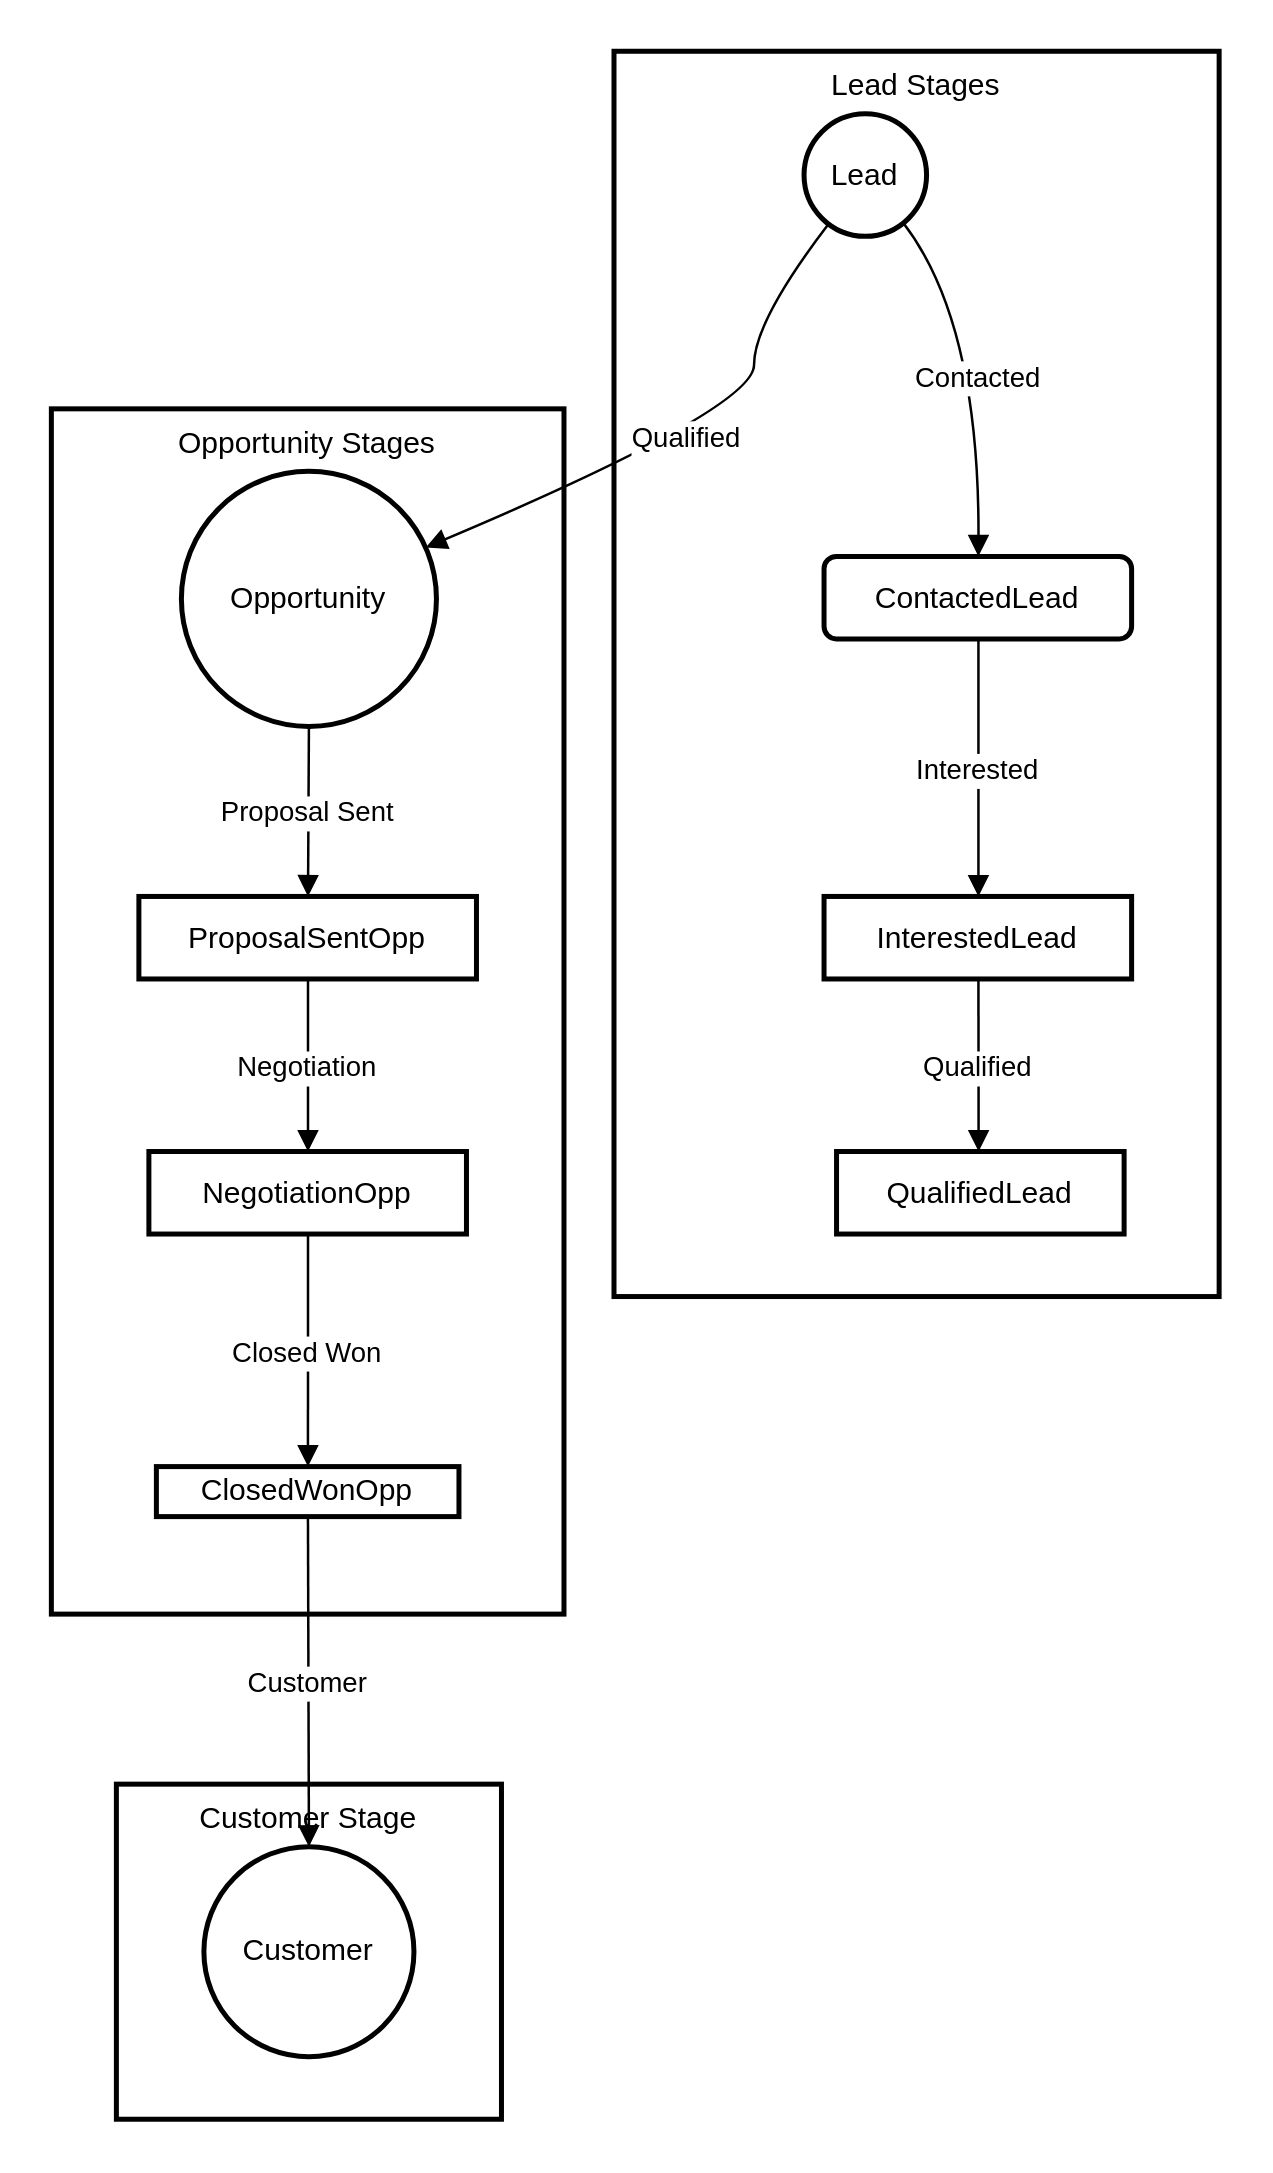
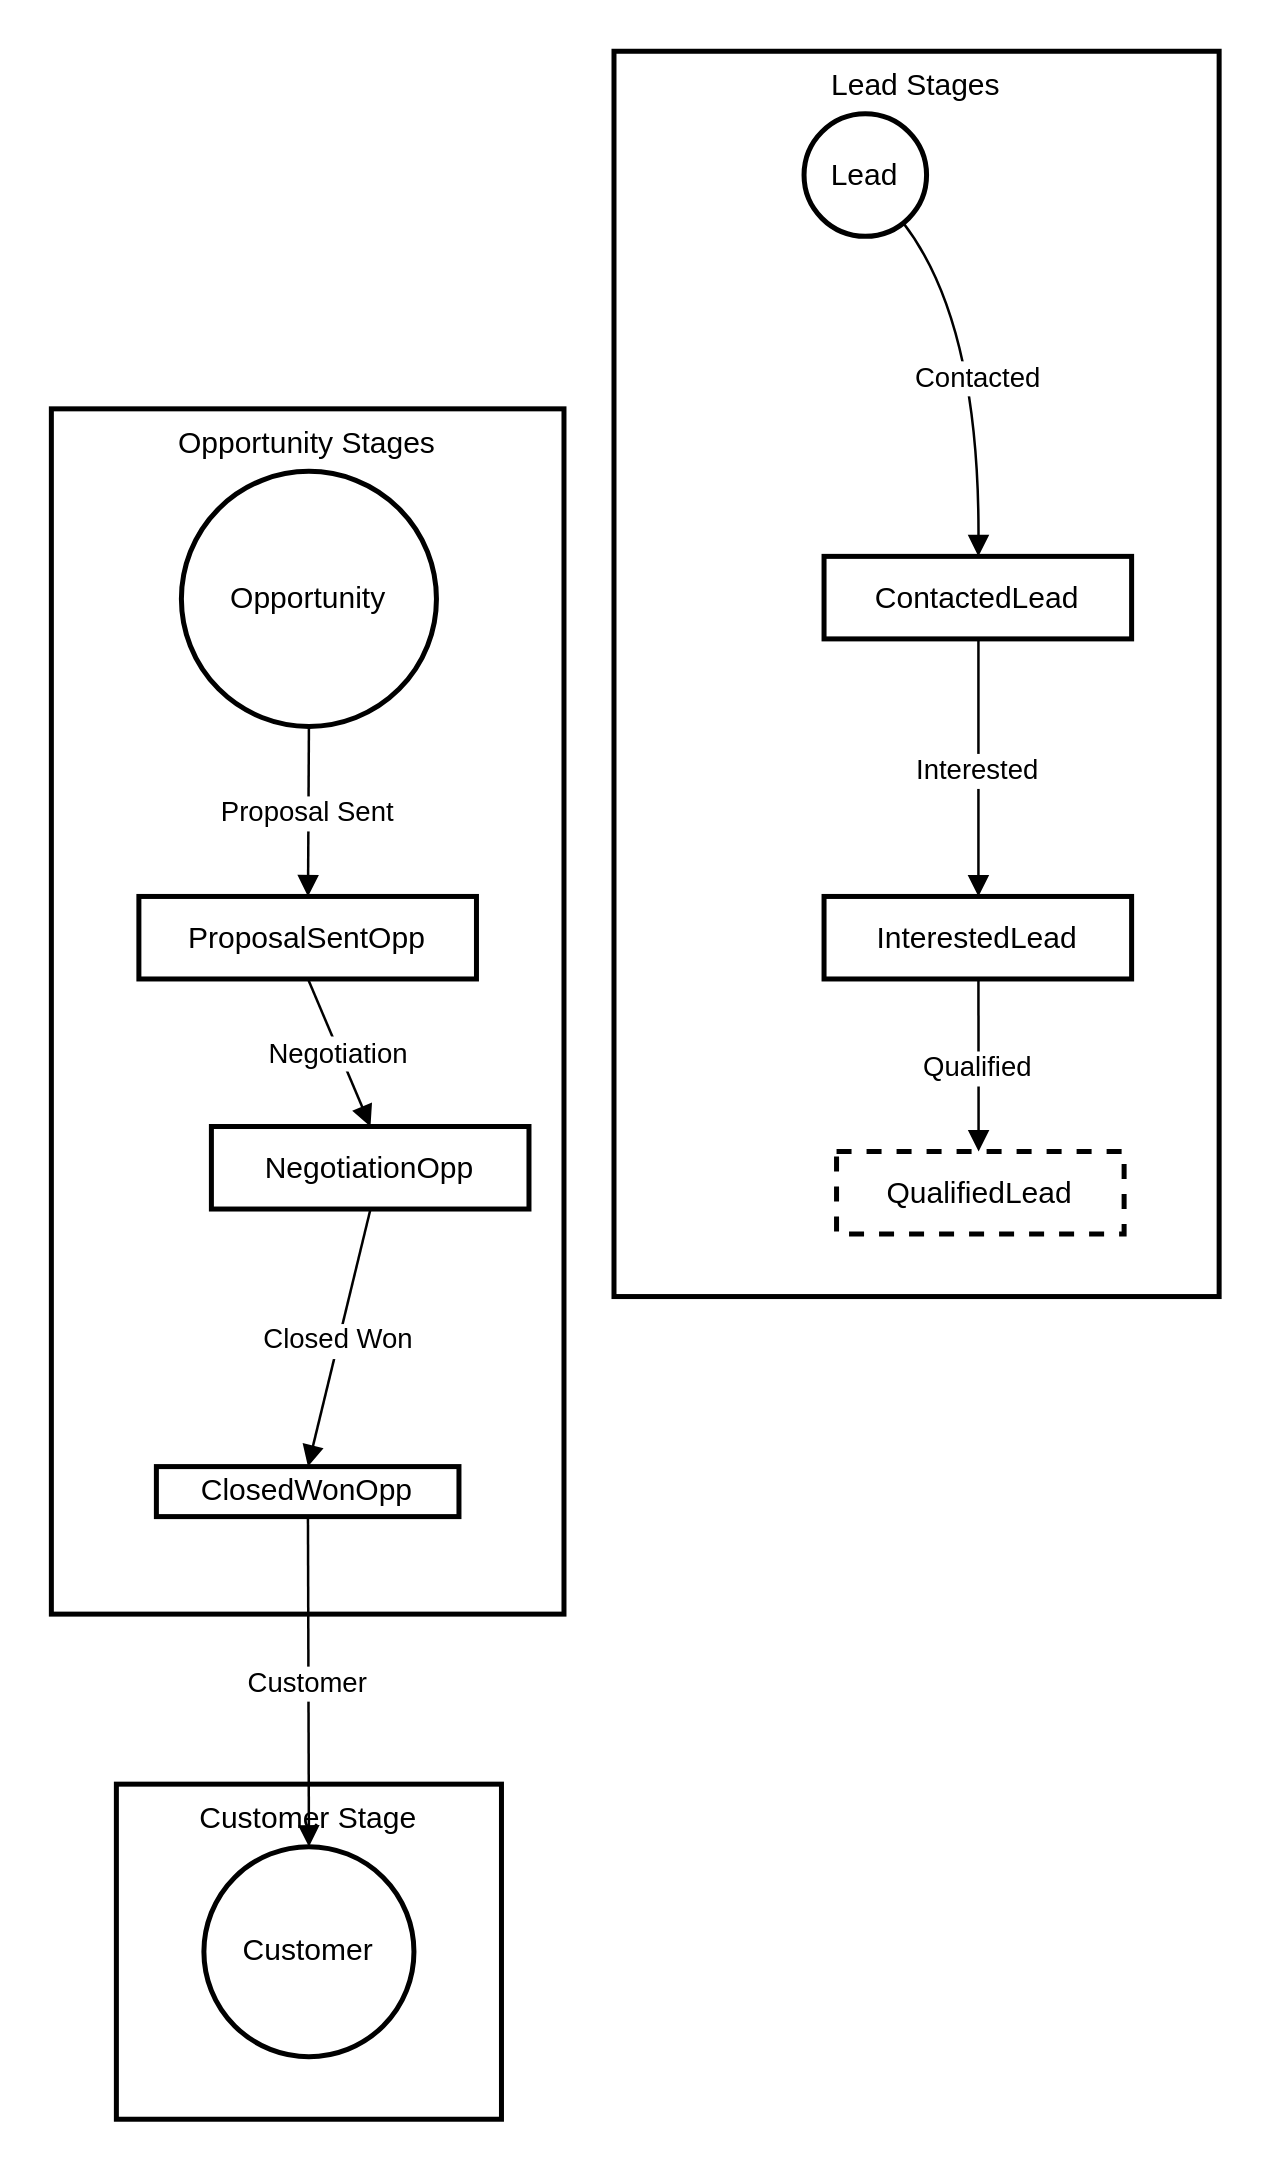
(761, 333) -> none
(978, 598) -> (978, 598)
(308, 1193) -> (370, 1168)
(980, 1193) -> (980, 1193)
